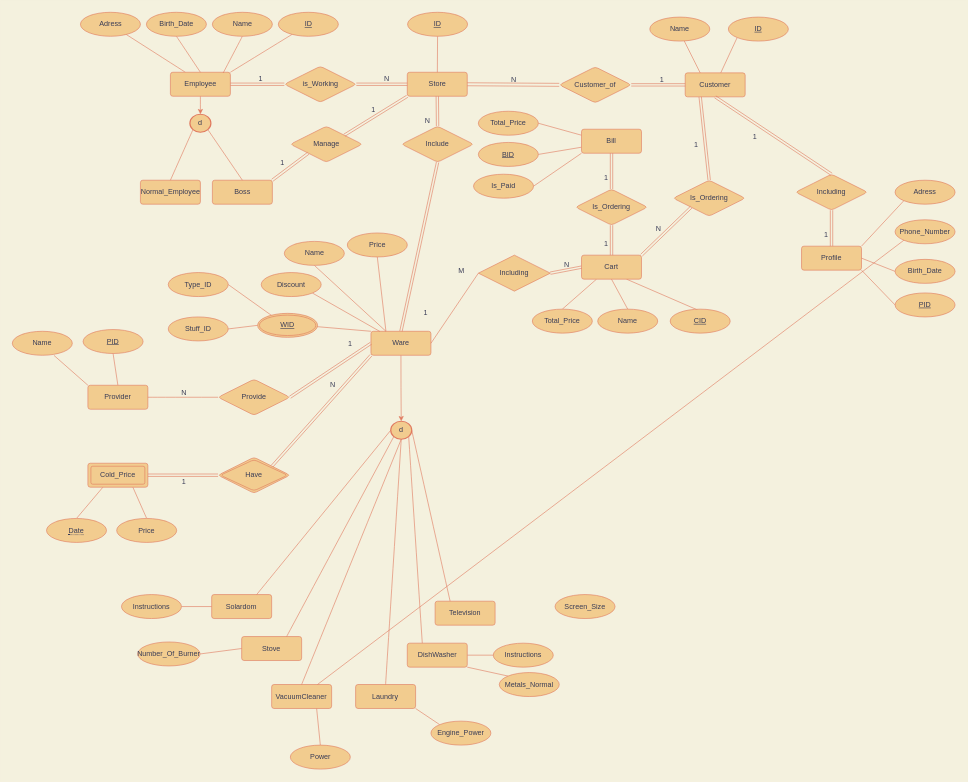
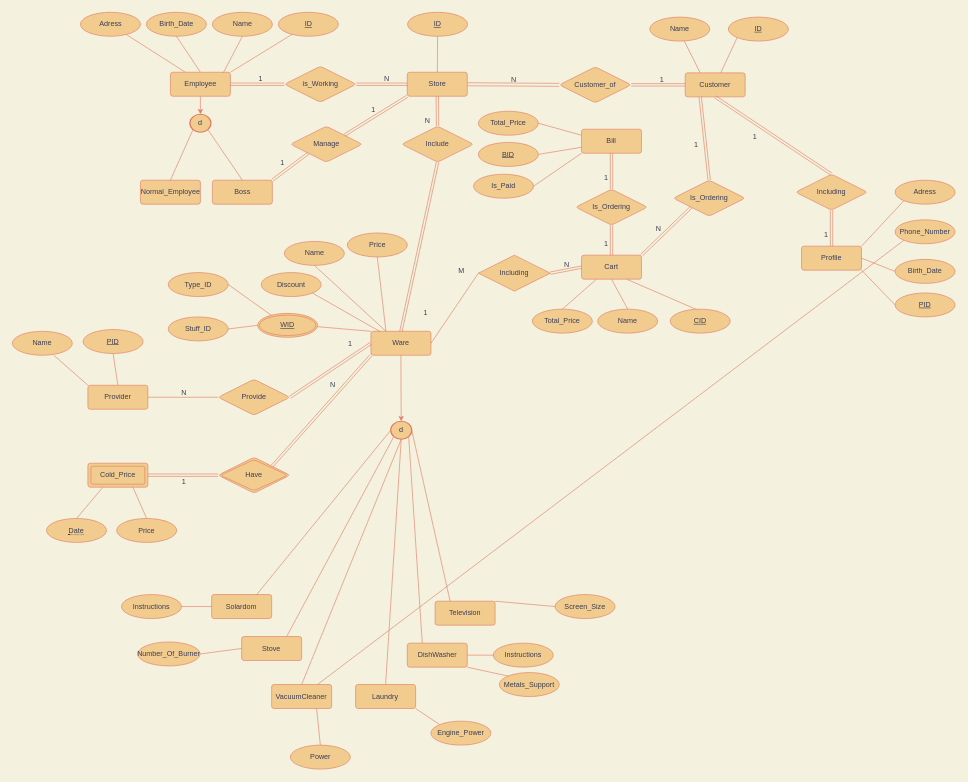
none -> (525, 604)
(530, 685) -> (530, 685)
